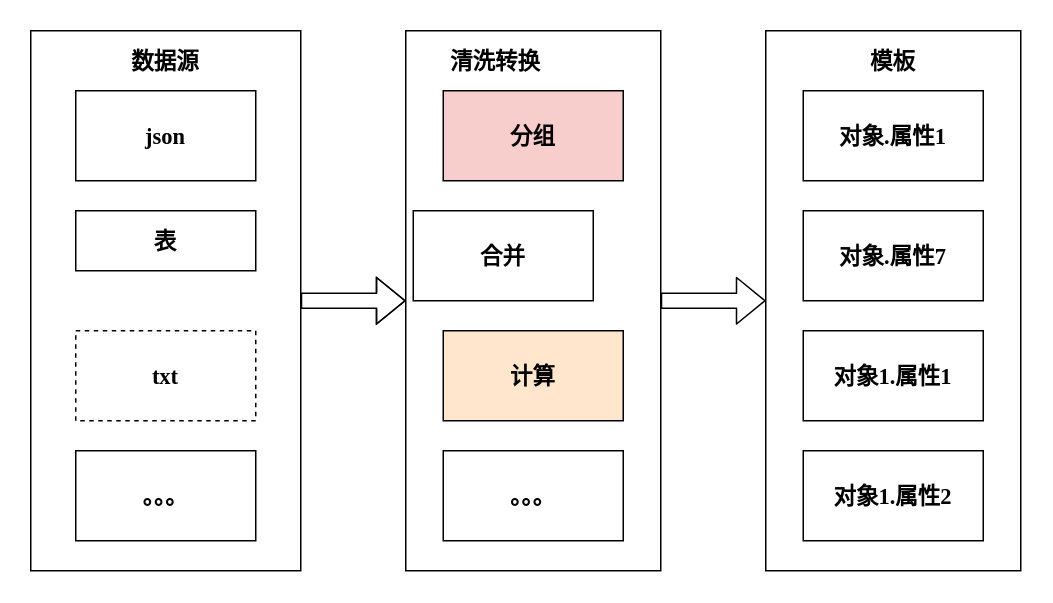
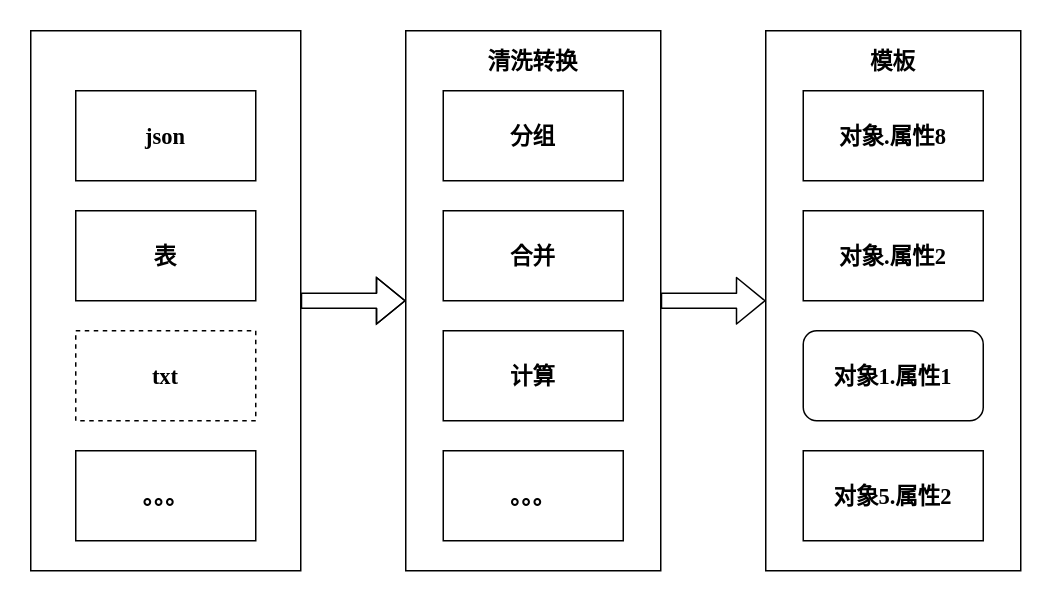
(166, 61) -> none
(496, 61) -> (533, 61)
(533, 136) -> (533, 136)
(893, 136) -> (893, 136)
(166, 241) -> (166, 256)
(503, 256) -> (533, 256)
(893, 256) -> (893, 256)
(533, 376) -> (533, 376)
(893, 376) -> (893, 376)
(893, 496) -> (893, 496)
